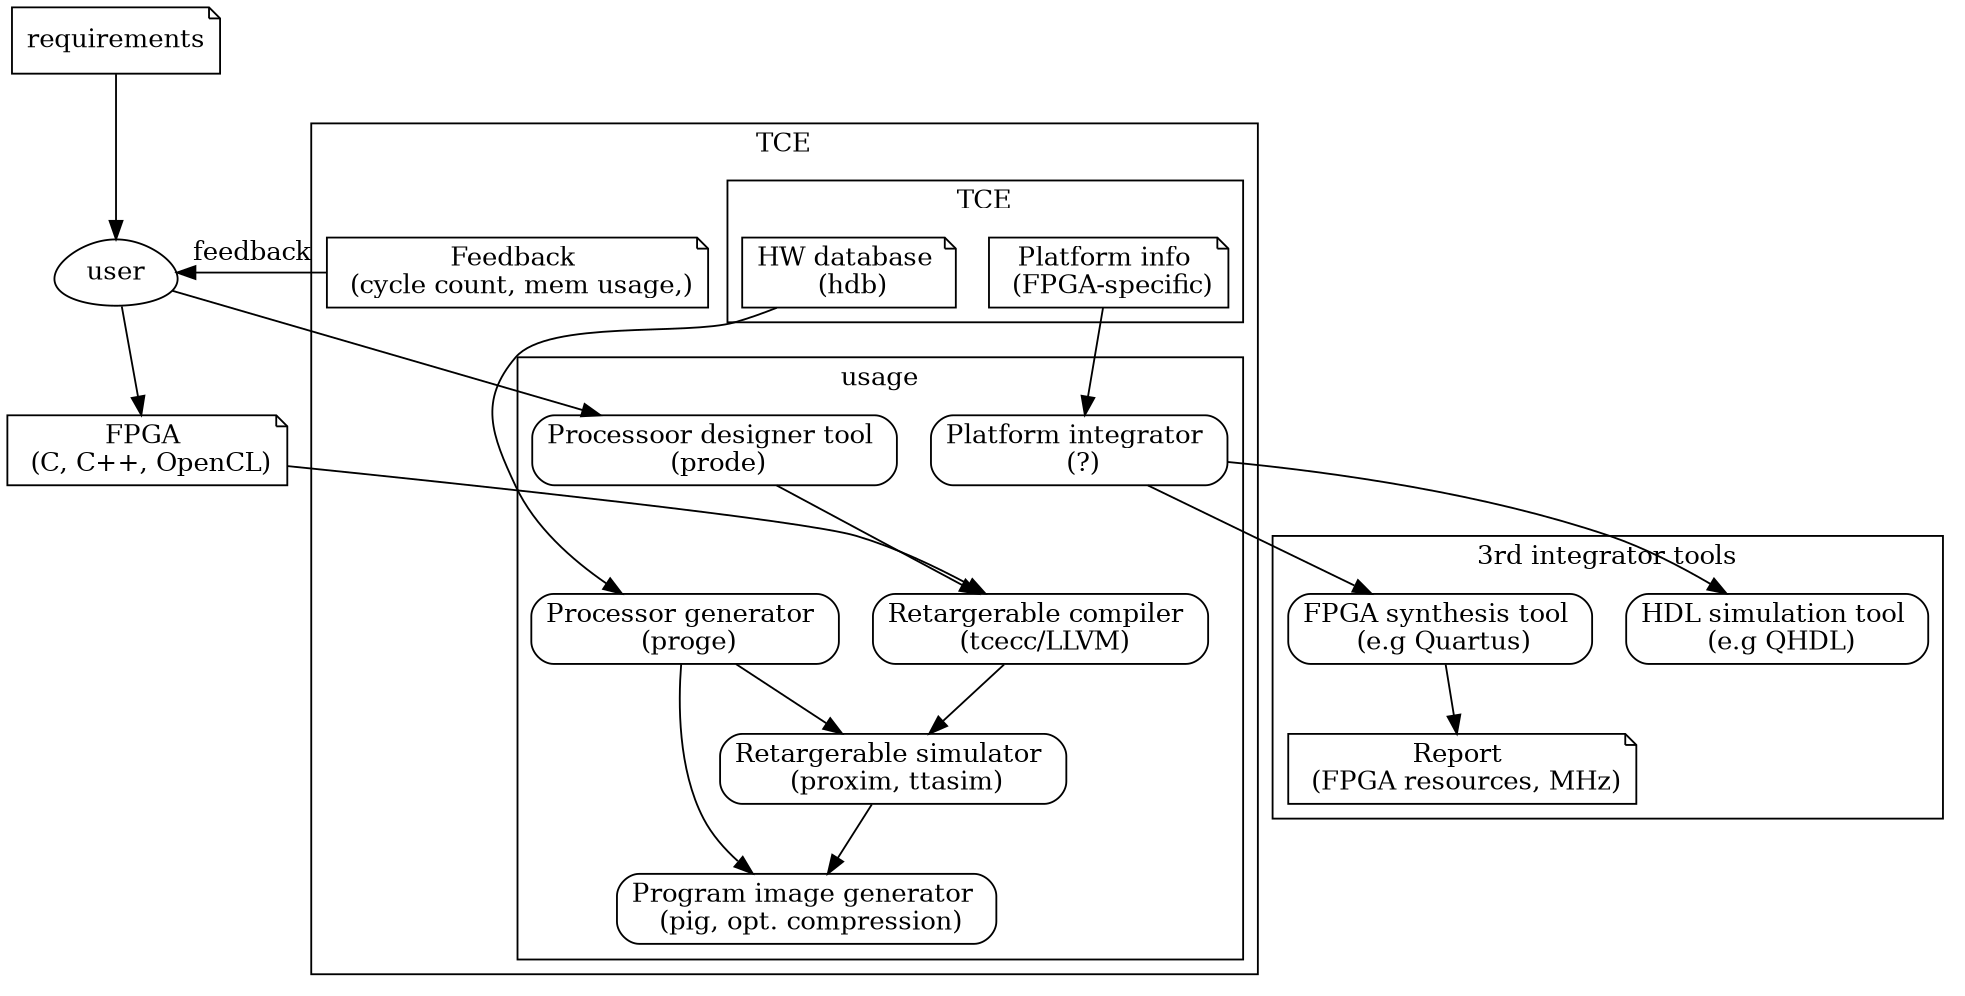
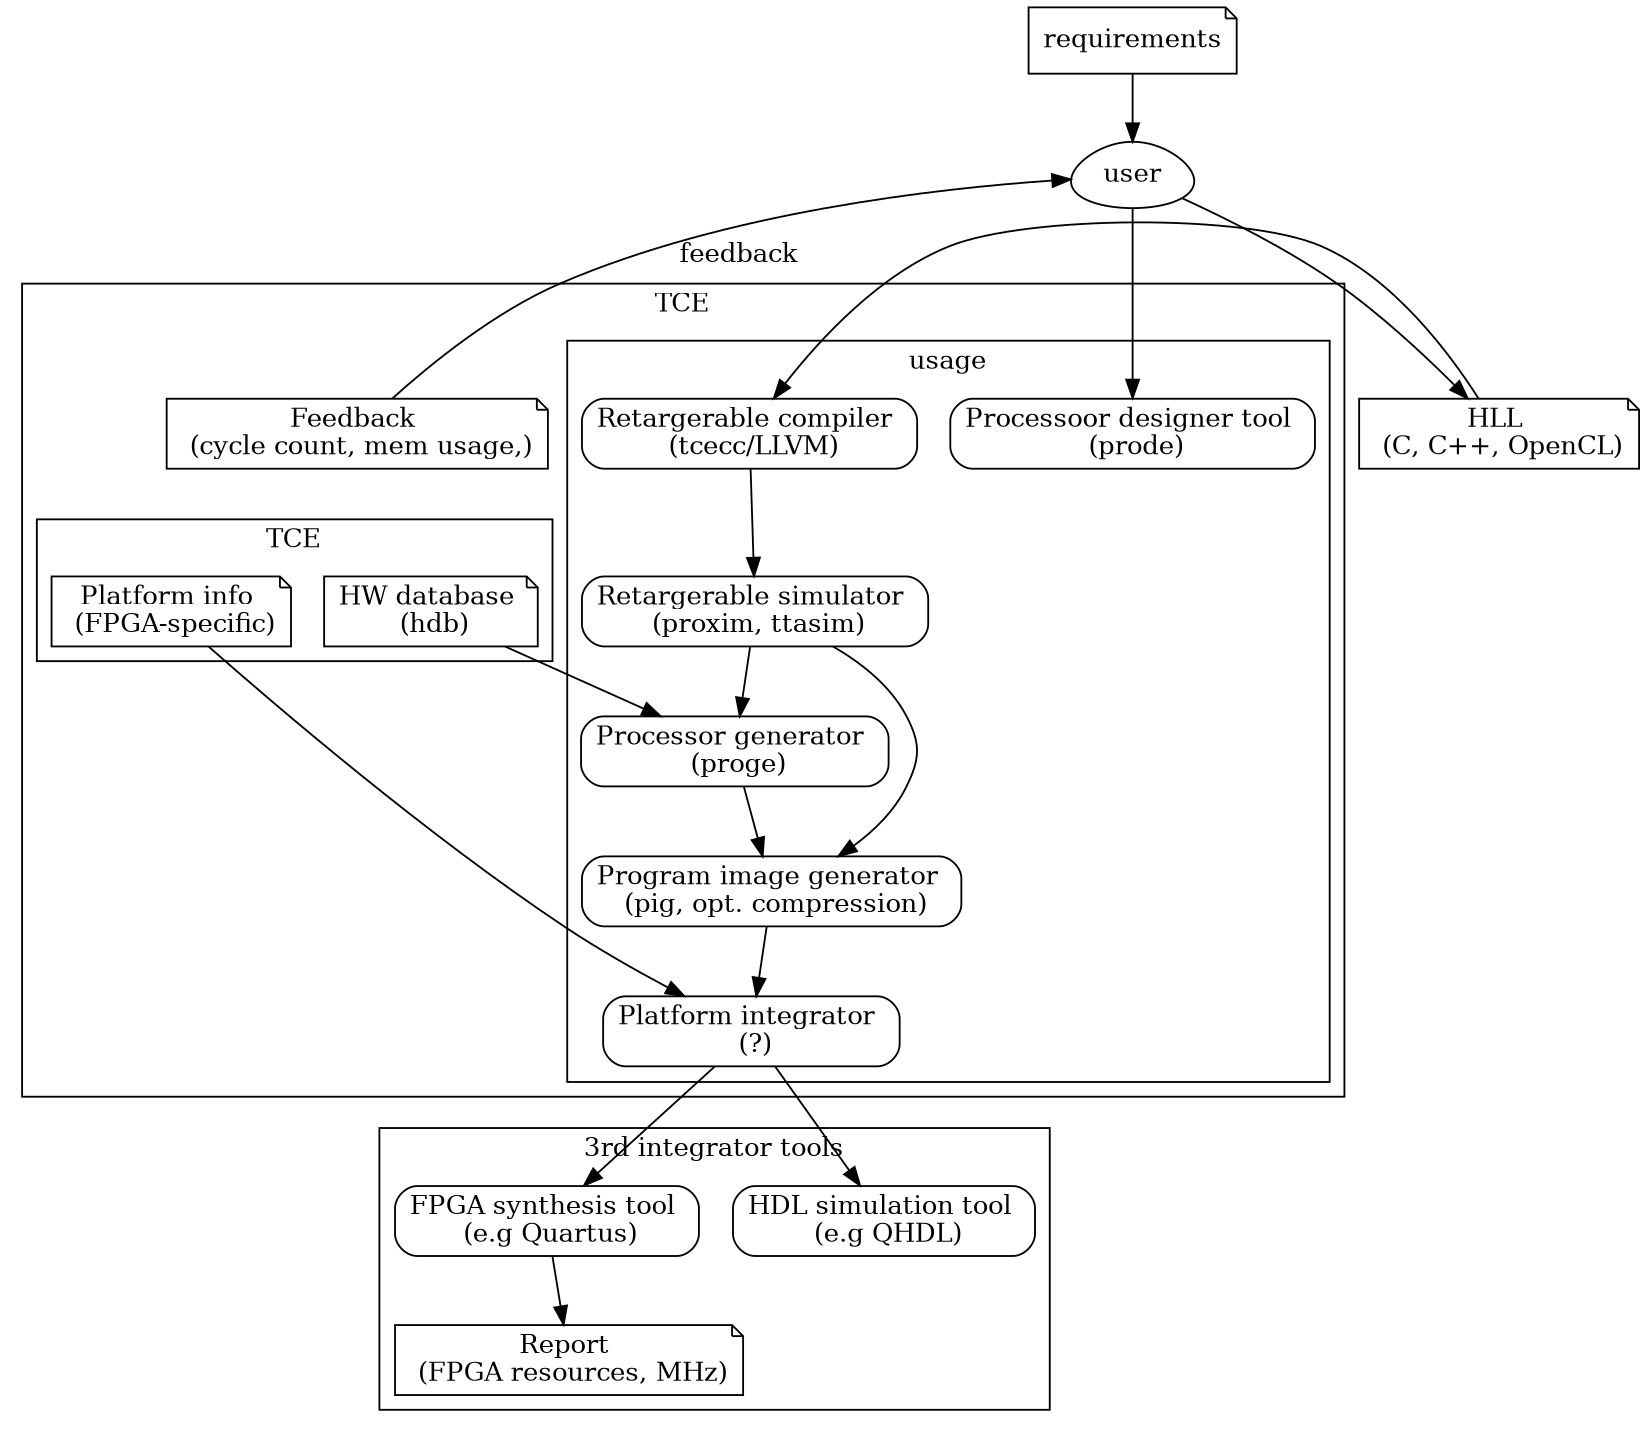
(147, 450) -> (1499, 434)
(842, 520) -> none
(781, 694) -> (746, 672)
none -> (763, 952)
